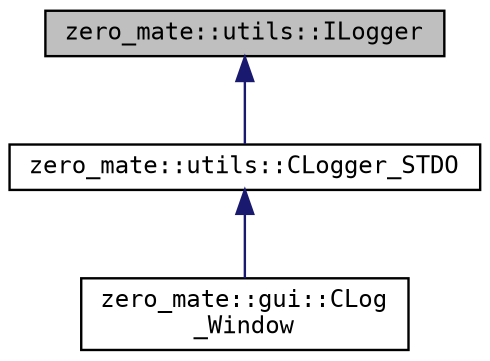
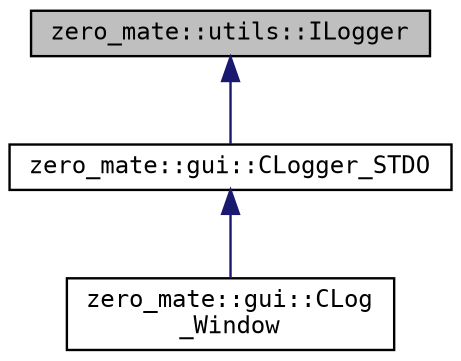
(245, 167) -> (231, 167)
